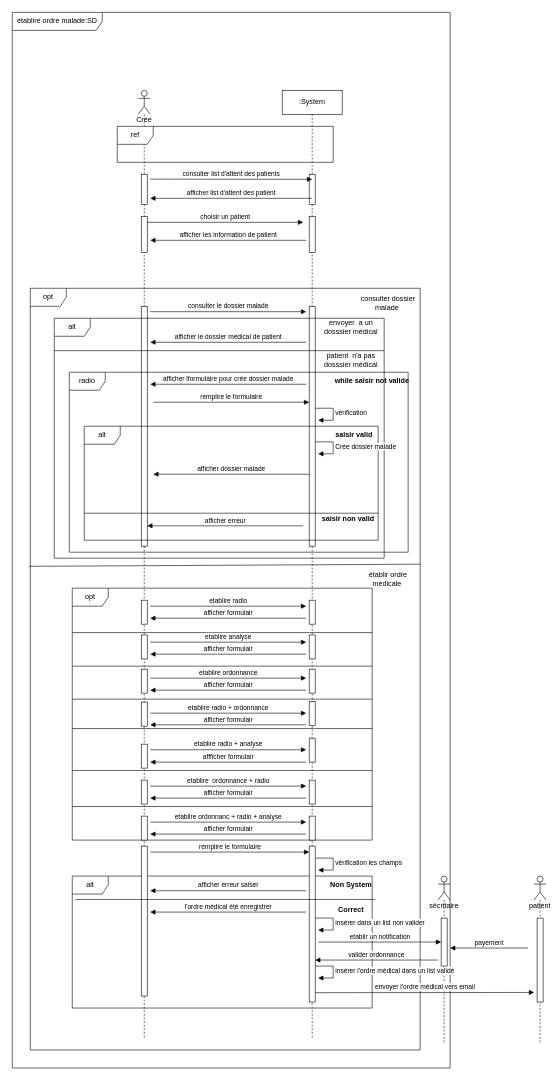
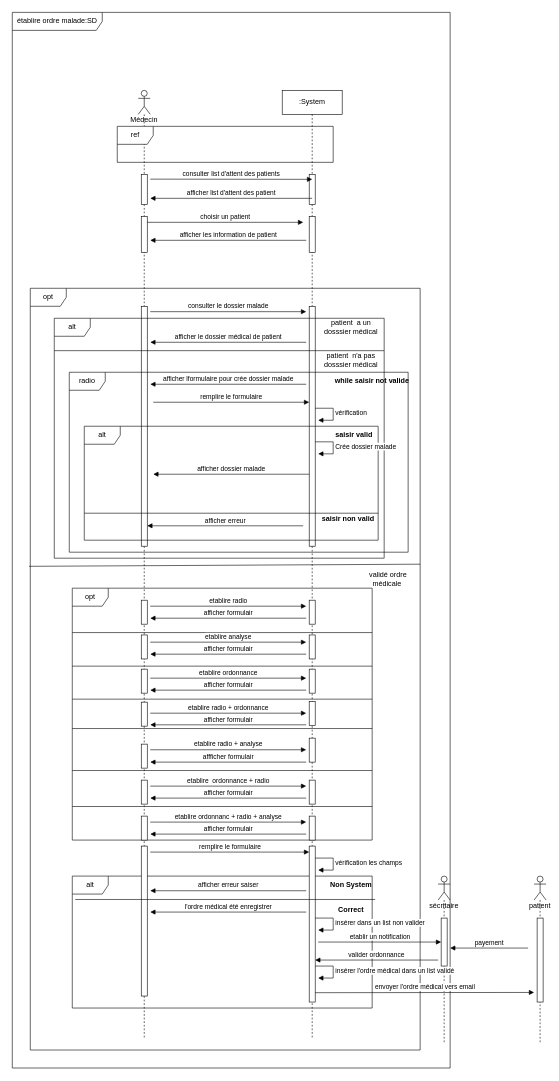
(144, 125) -> (144, 129)
(387, 303) -> none
(351, 327) -> (351, 327)
(387, 579) -> (387, 579)
